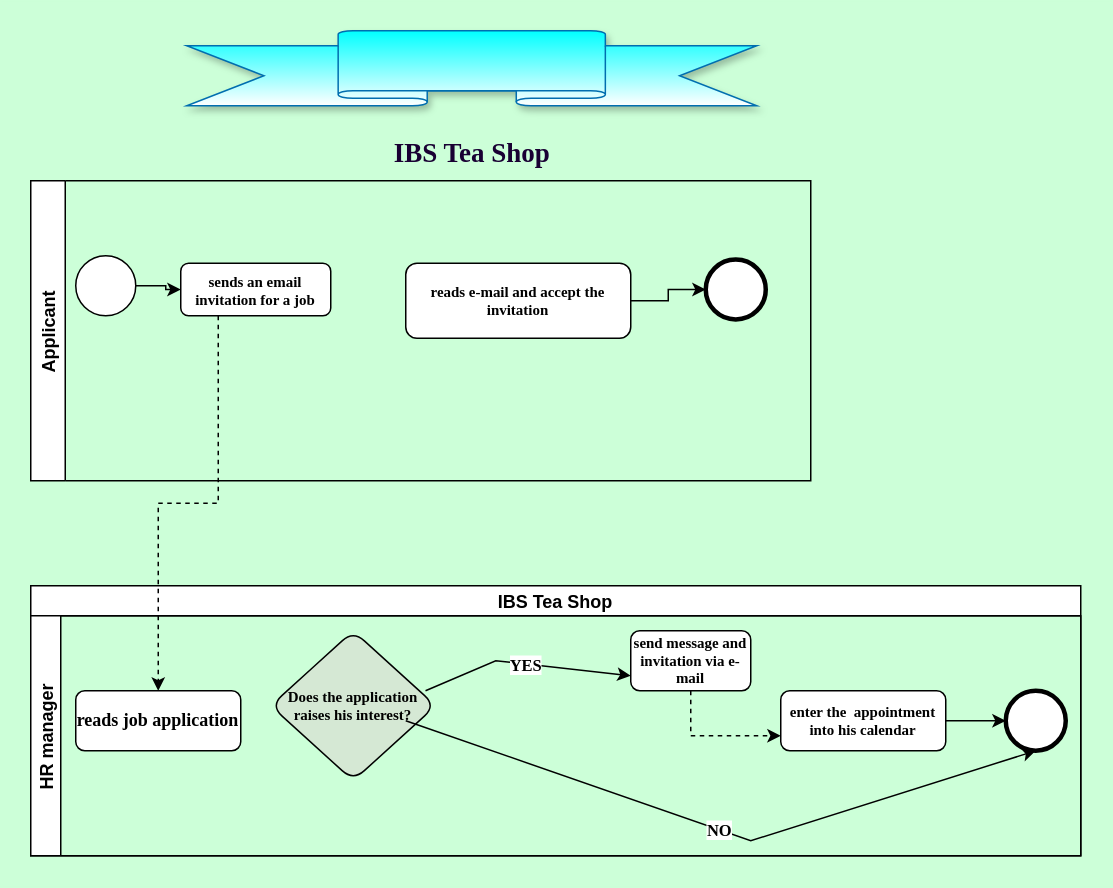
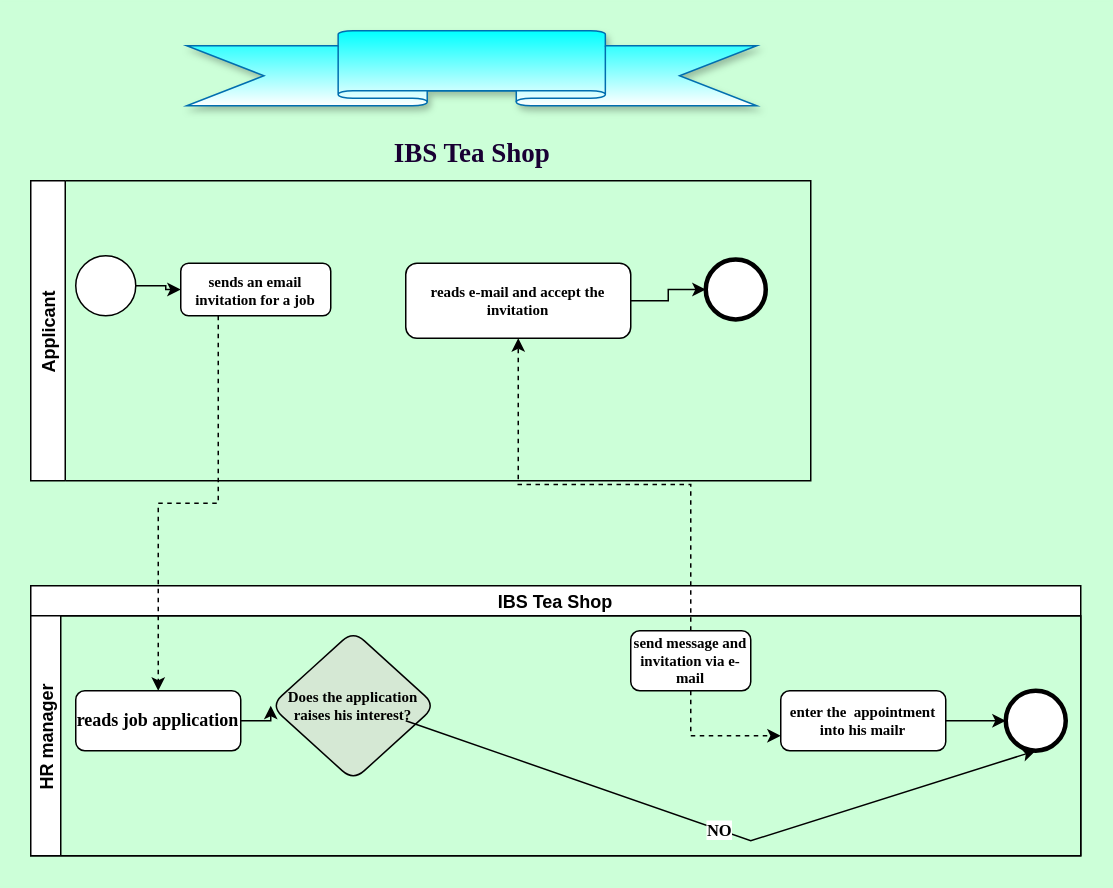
none -> (610, 485)
(521, 664) -> none
none -> (258, 721)
(863, 721) -> (863, 721)
